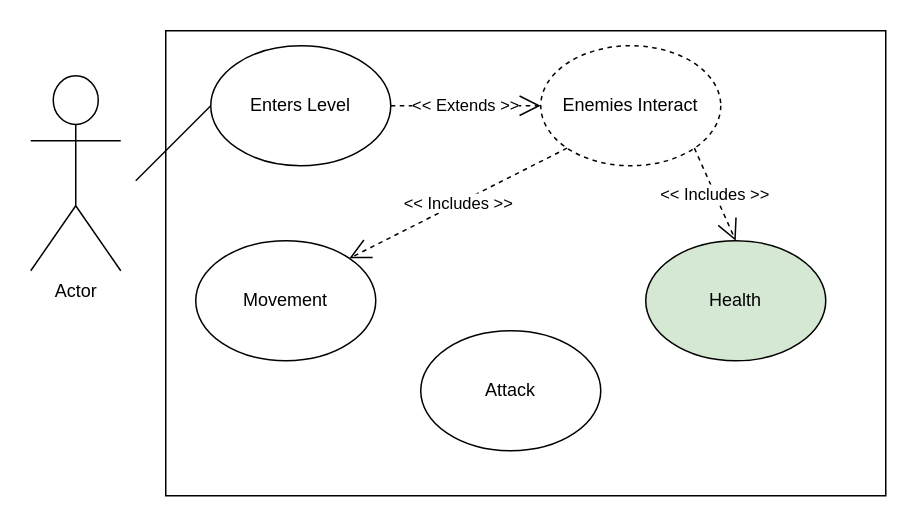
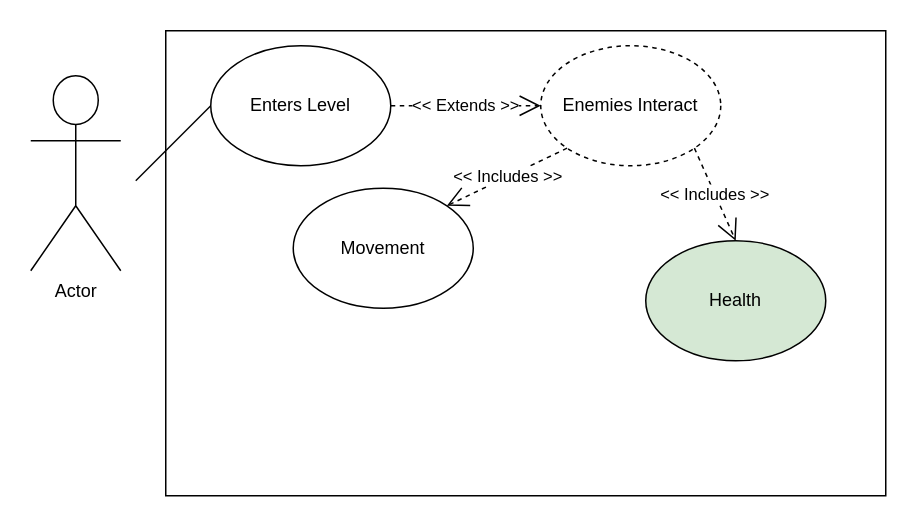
(286, 301) -> (383, 248)
(511, 391) -> none
